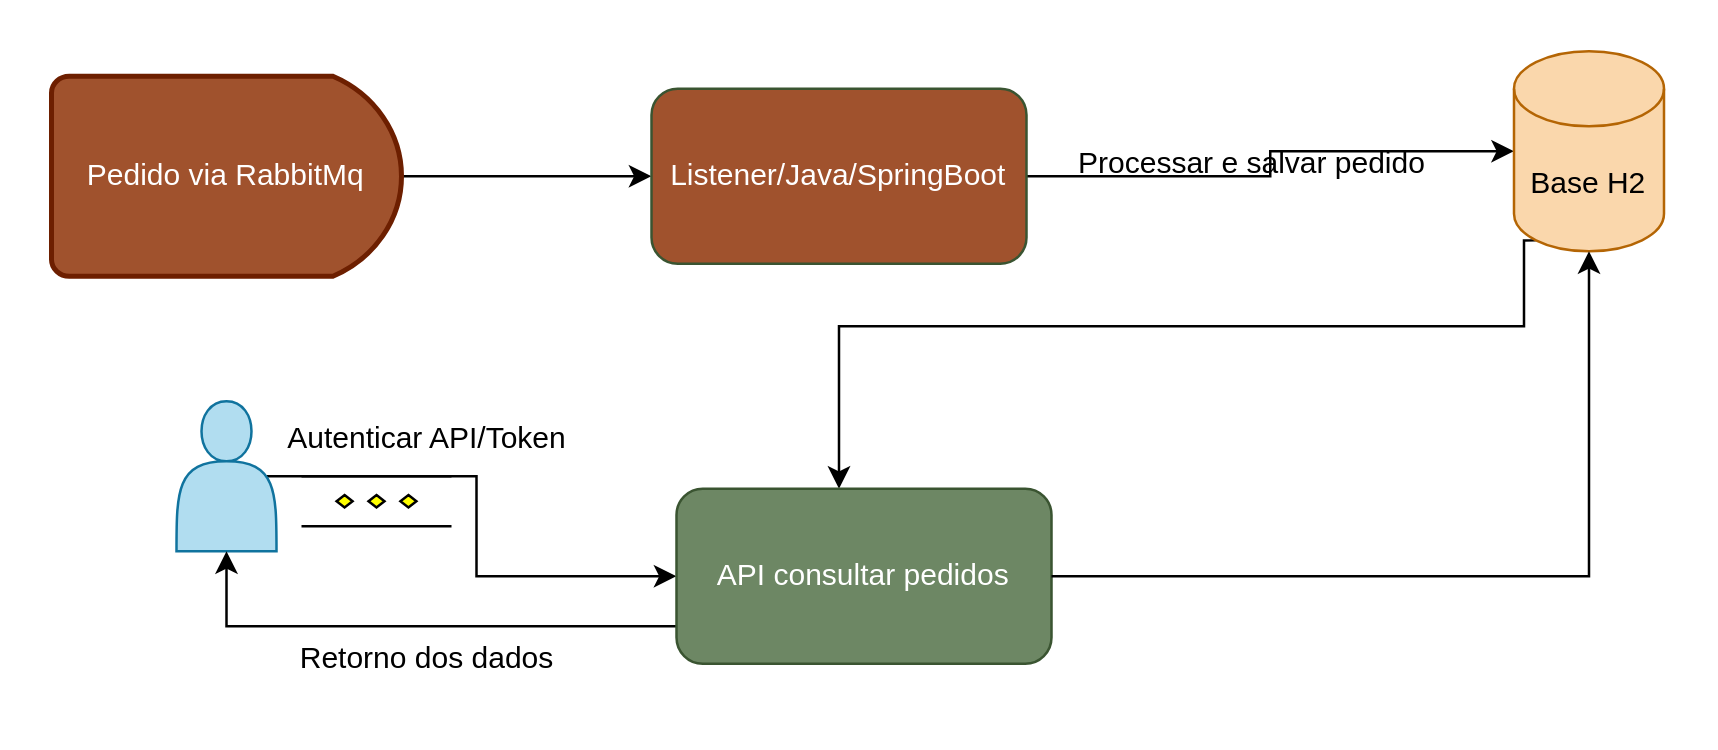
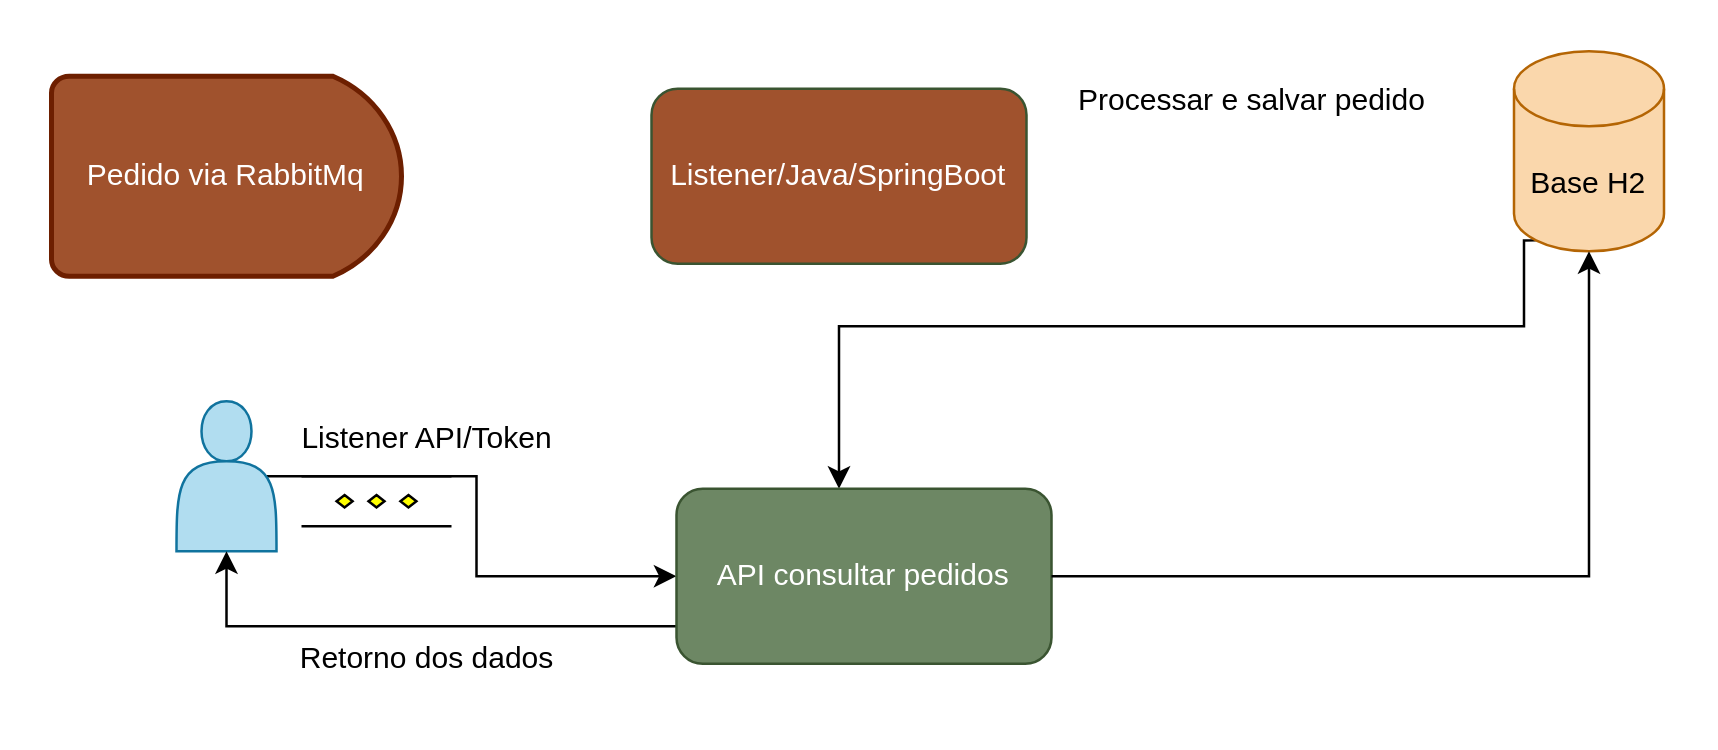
(1251, 164) -> (1251, 101)
(1270, 172) -> none
(518, 176) -> none
(428, 439) -> (428, 439)
